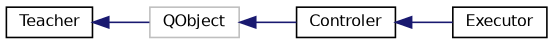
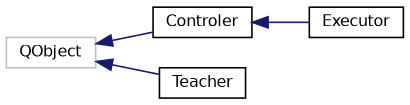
(129, 22) -> (136, 70)
